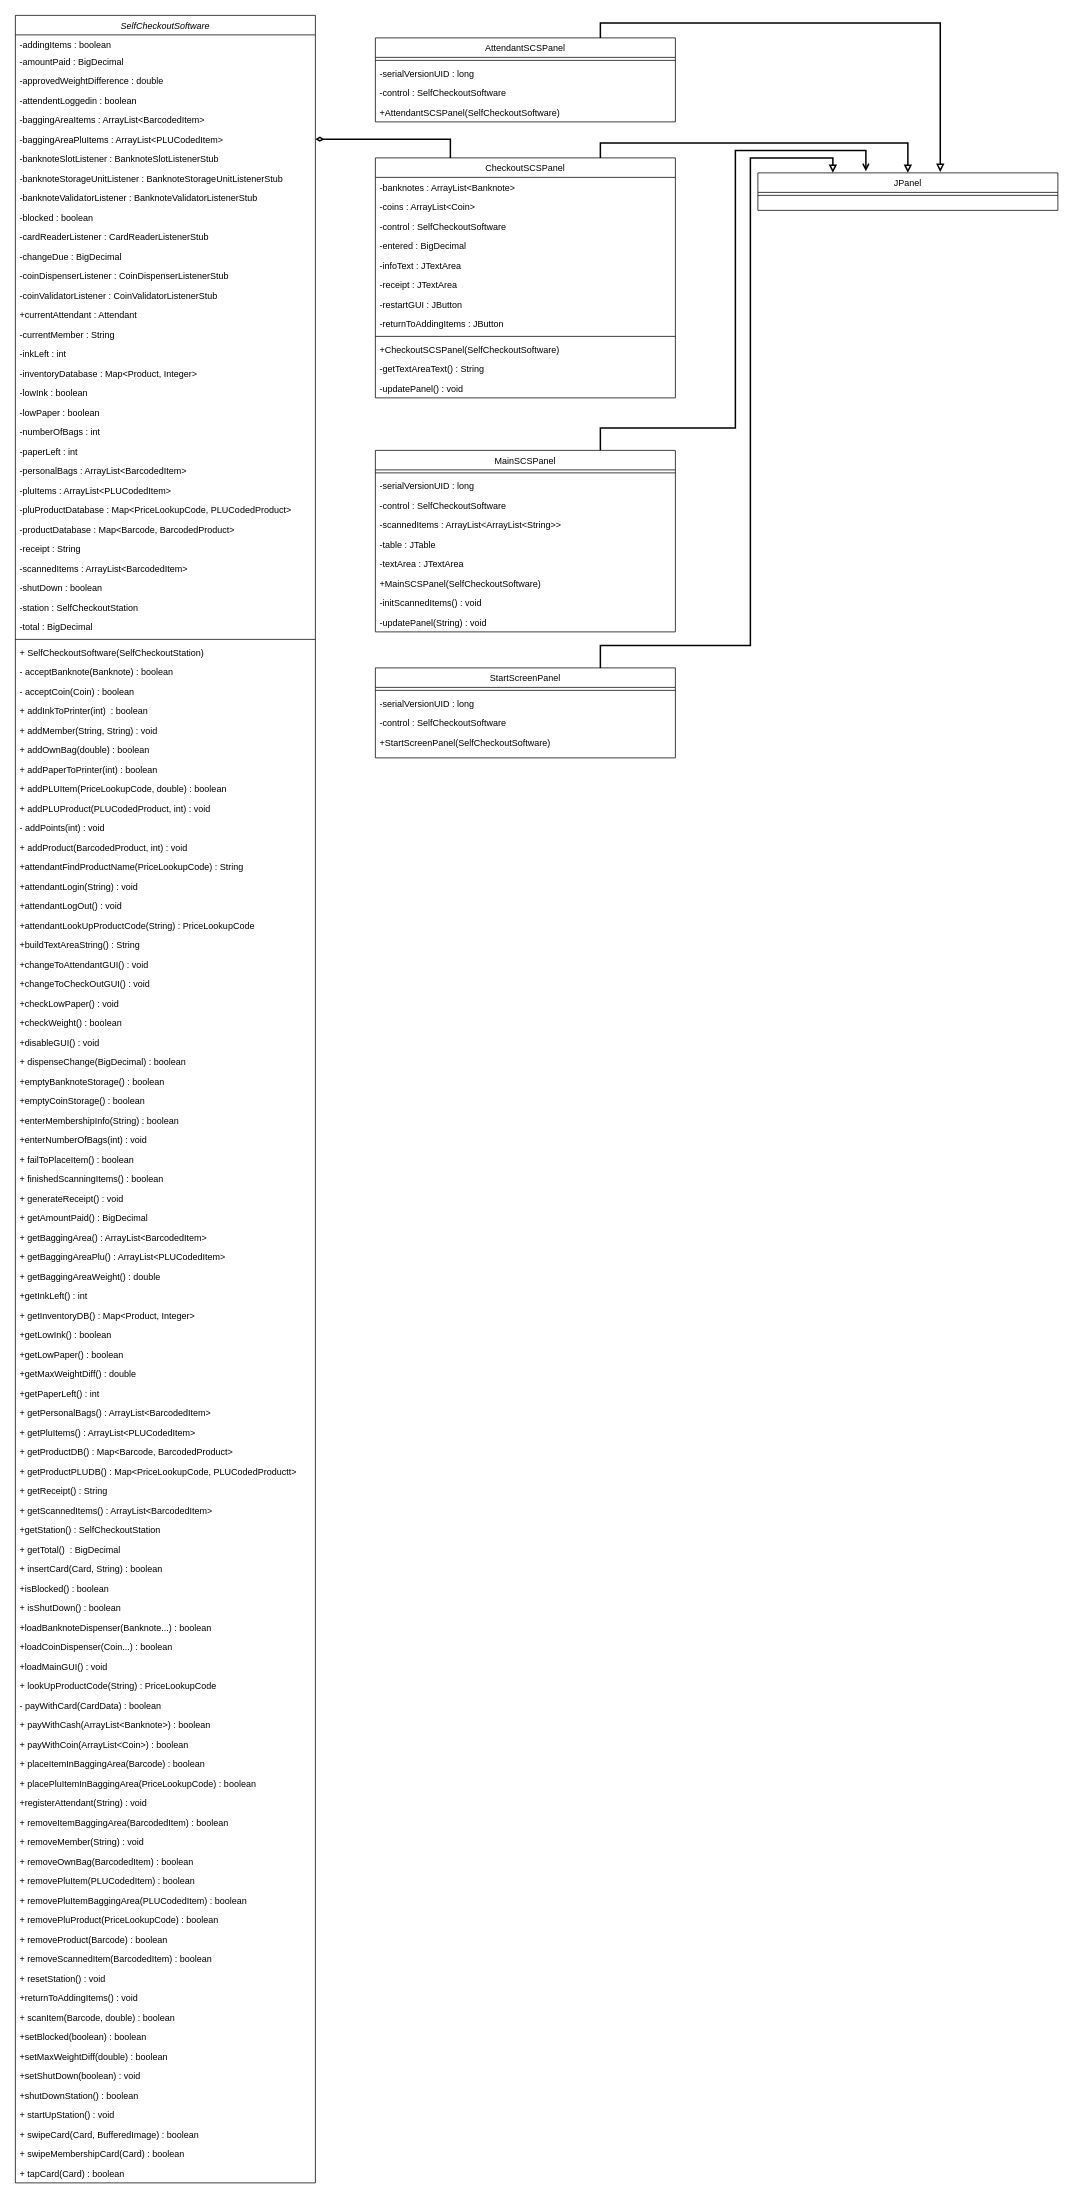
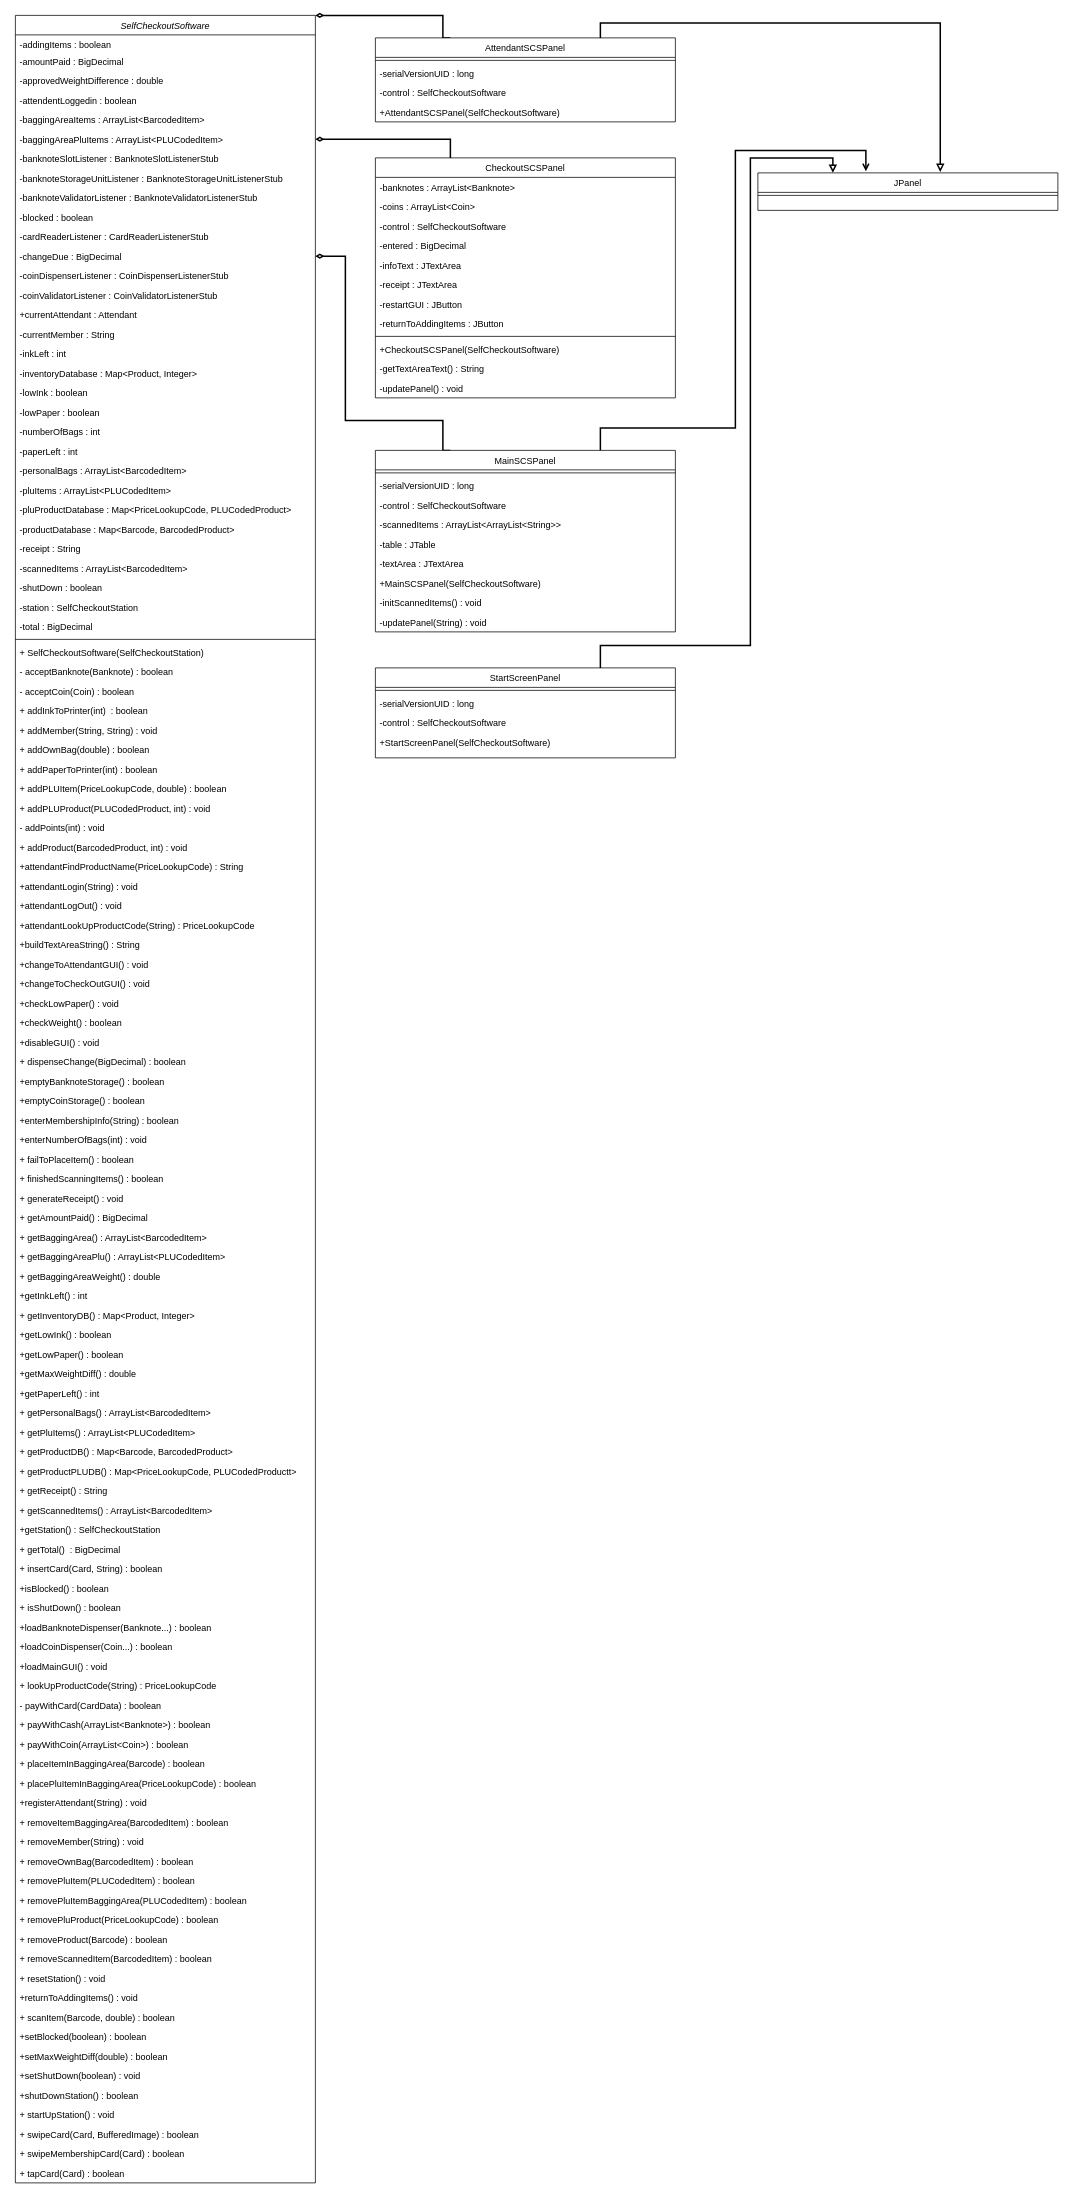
none -> (395, 15)
(758, 143) -> none
none -> (345, 392)
